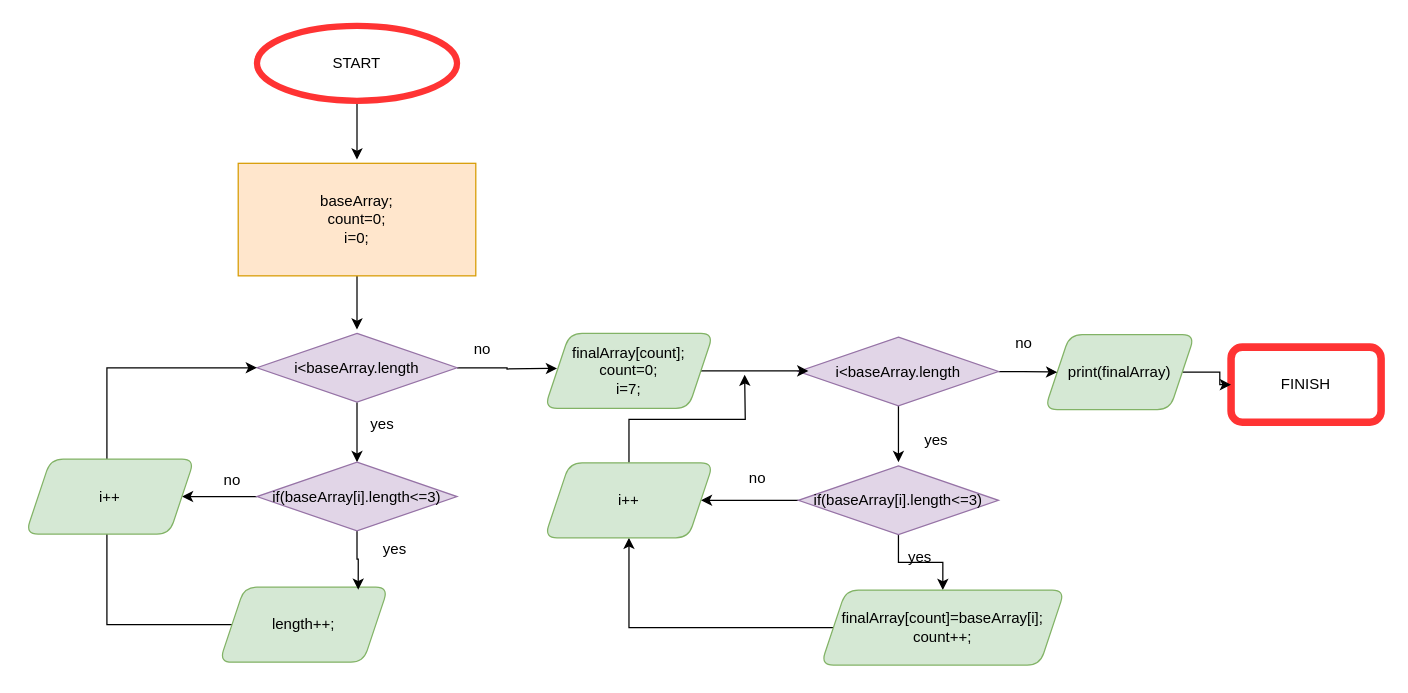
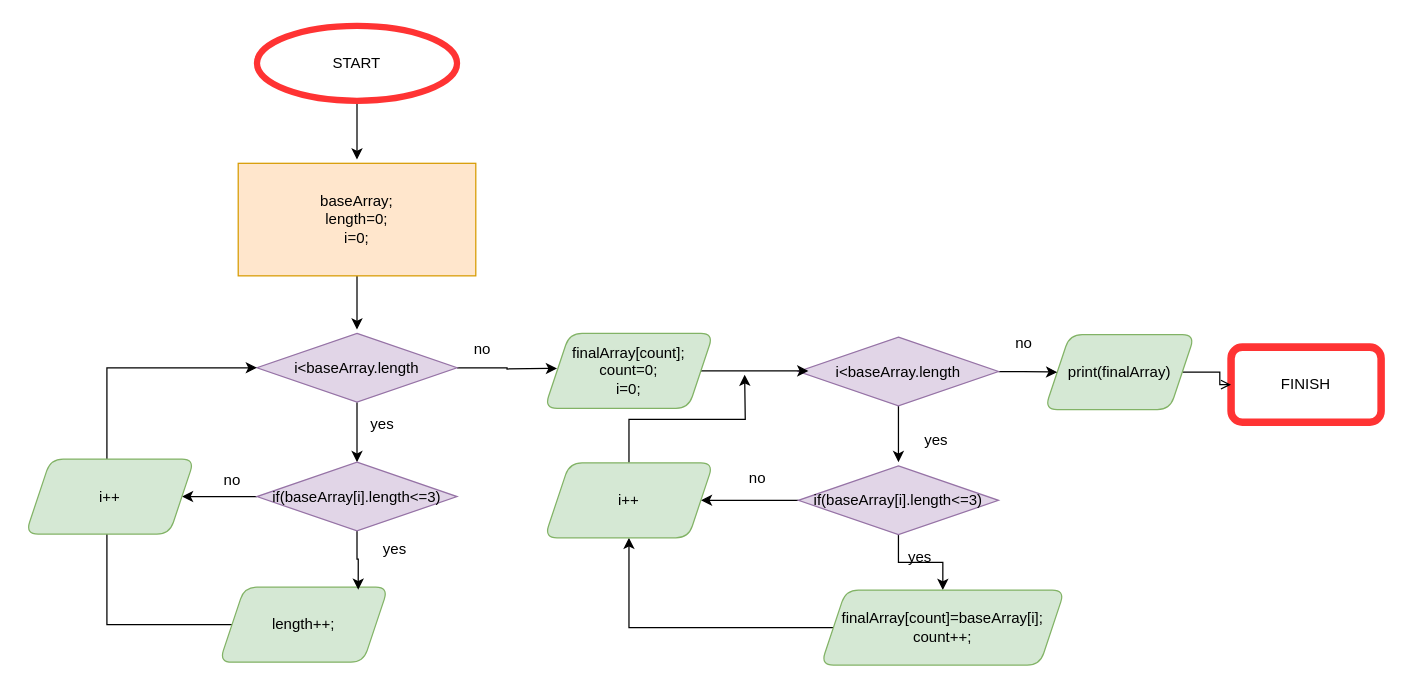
(357, 219) -> (357, 219)
(629, 371) -> (629, 371)
(1219, 383) -> (1220, 384)
